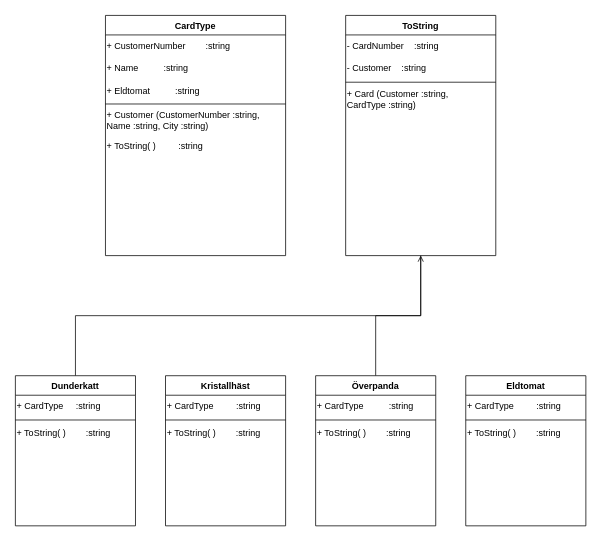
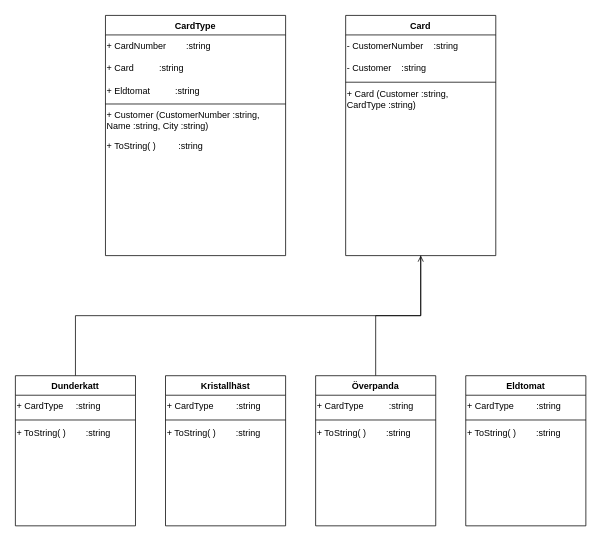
(420, 26) -> (420, 26)
(174, 46) -> (164, 46)
(397, 46) -> (407, 46)
(151, 69) -> (151, 69)
